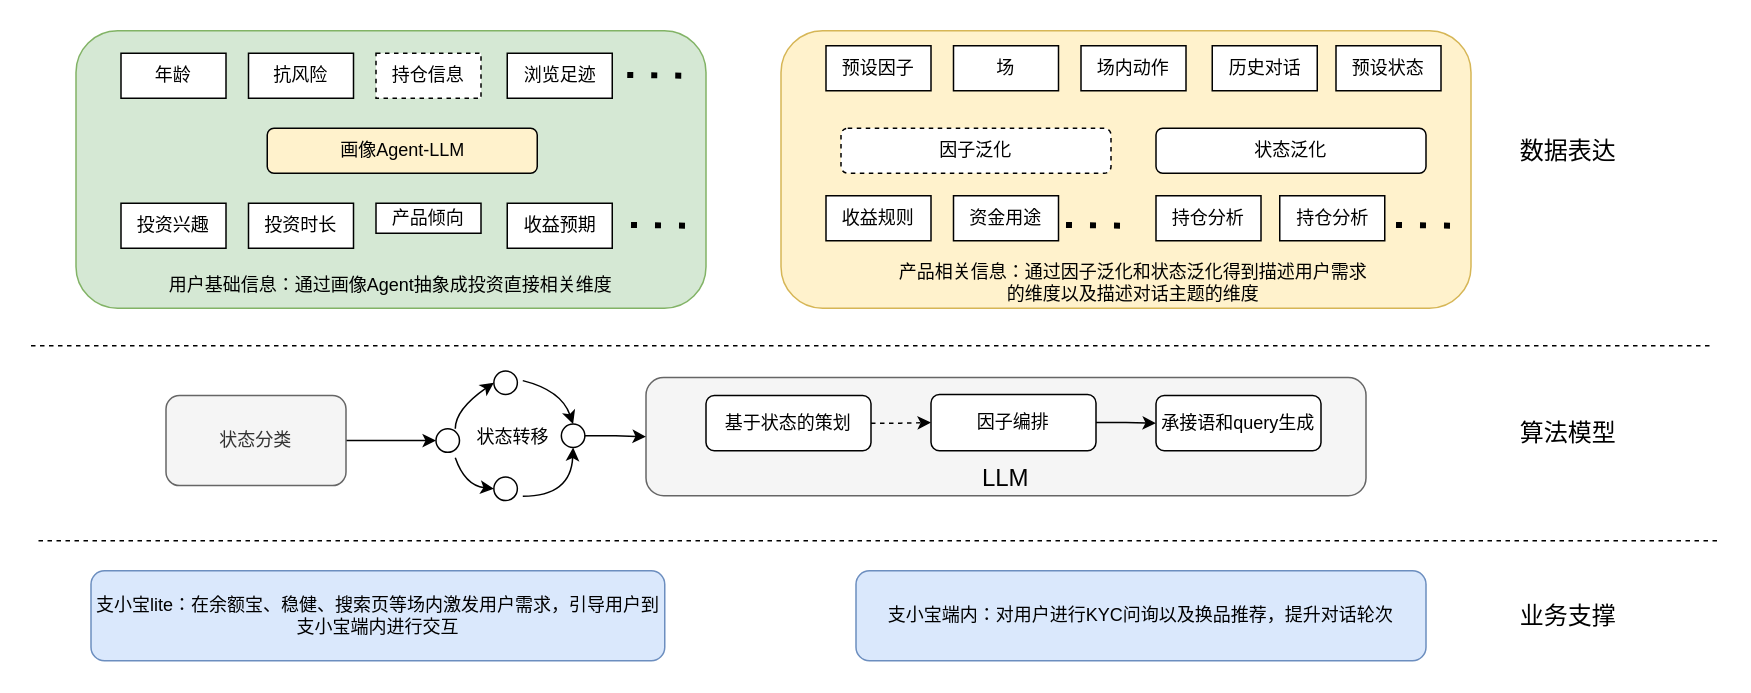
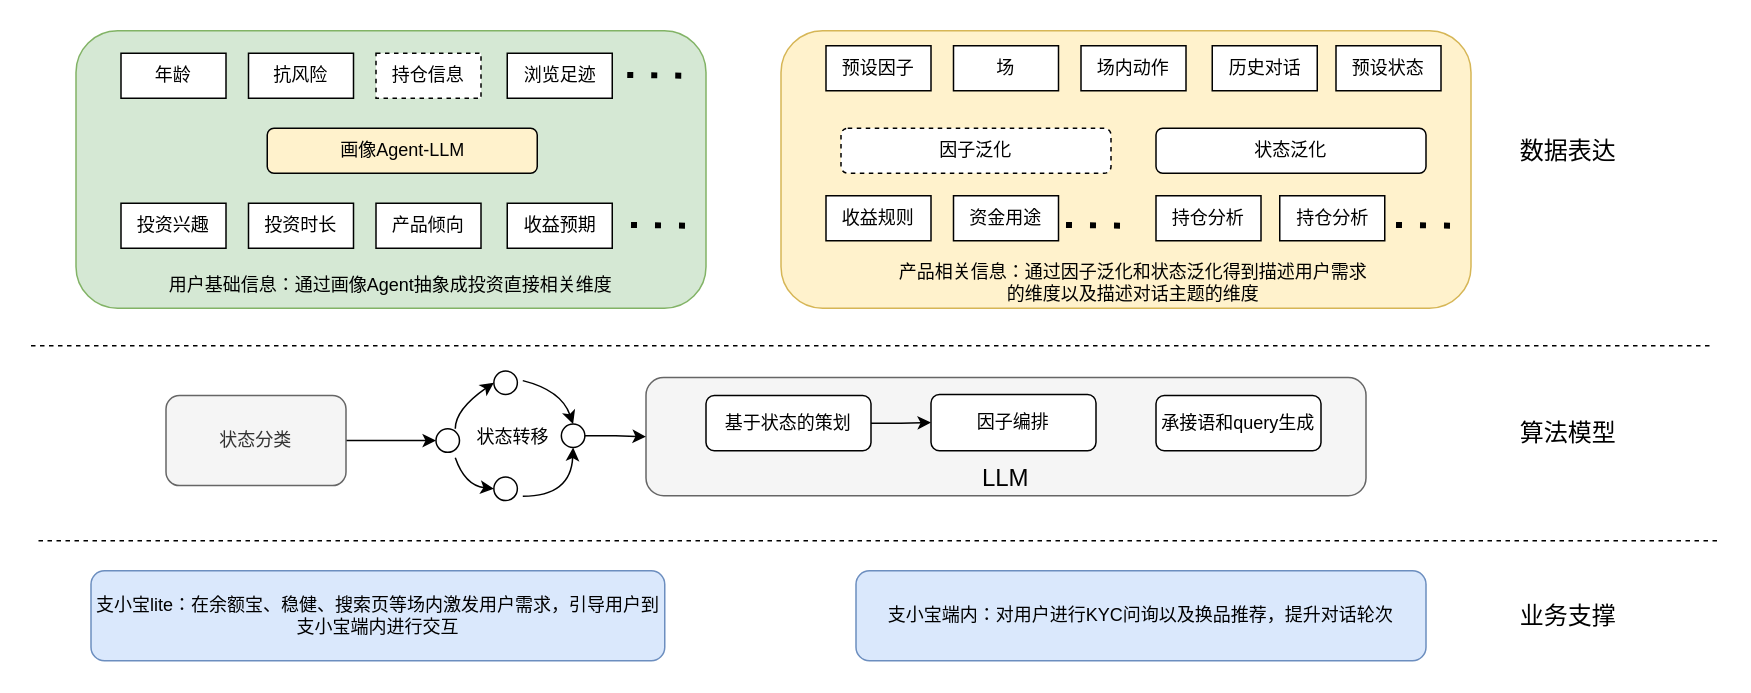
(428, 218) -> (428, 226)
(895, 423) -> (895, 423)
(1121, 423) -> none
